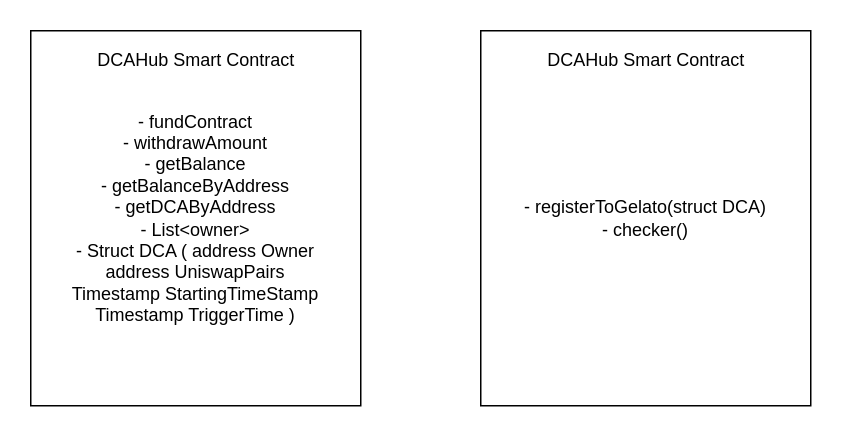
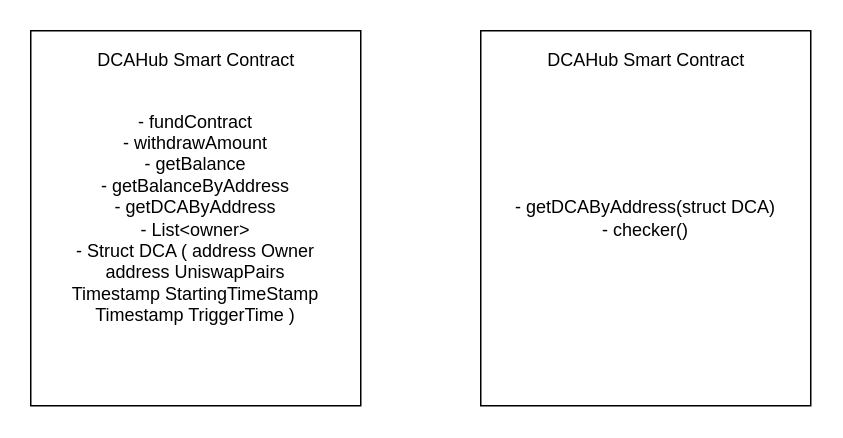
(646, 218) -> (646, 218)
